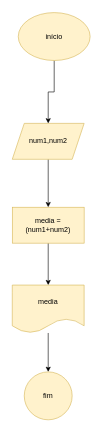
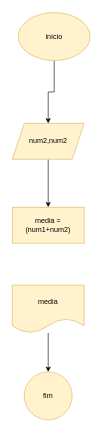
(48, 141) -> (48, 141)
(48, 279) -> none
